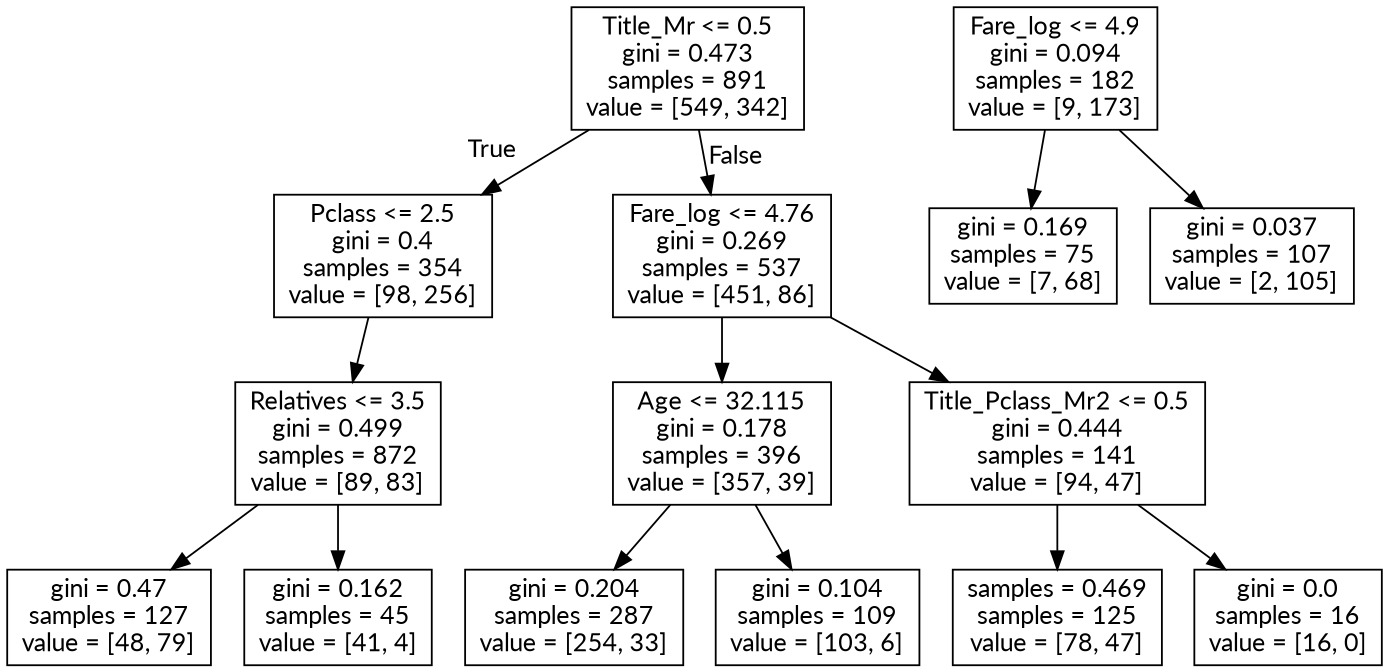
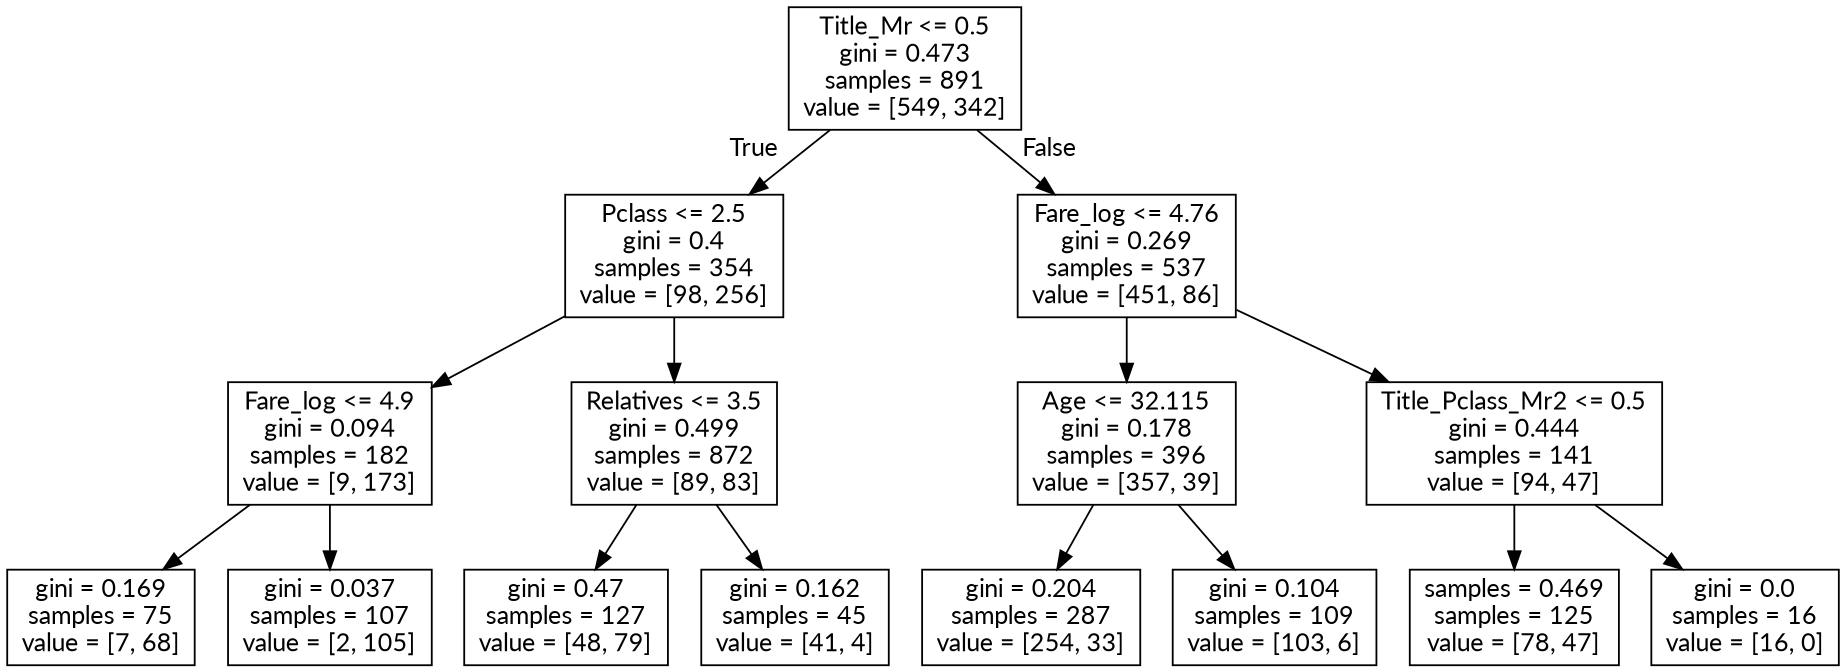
none -> (506, 347)
